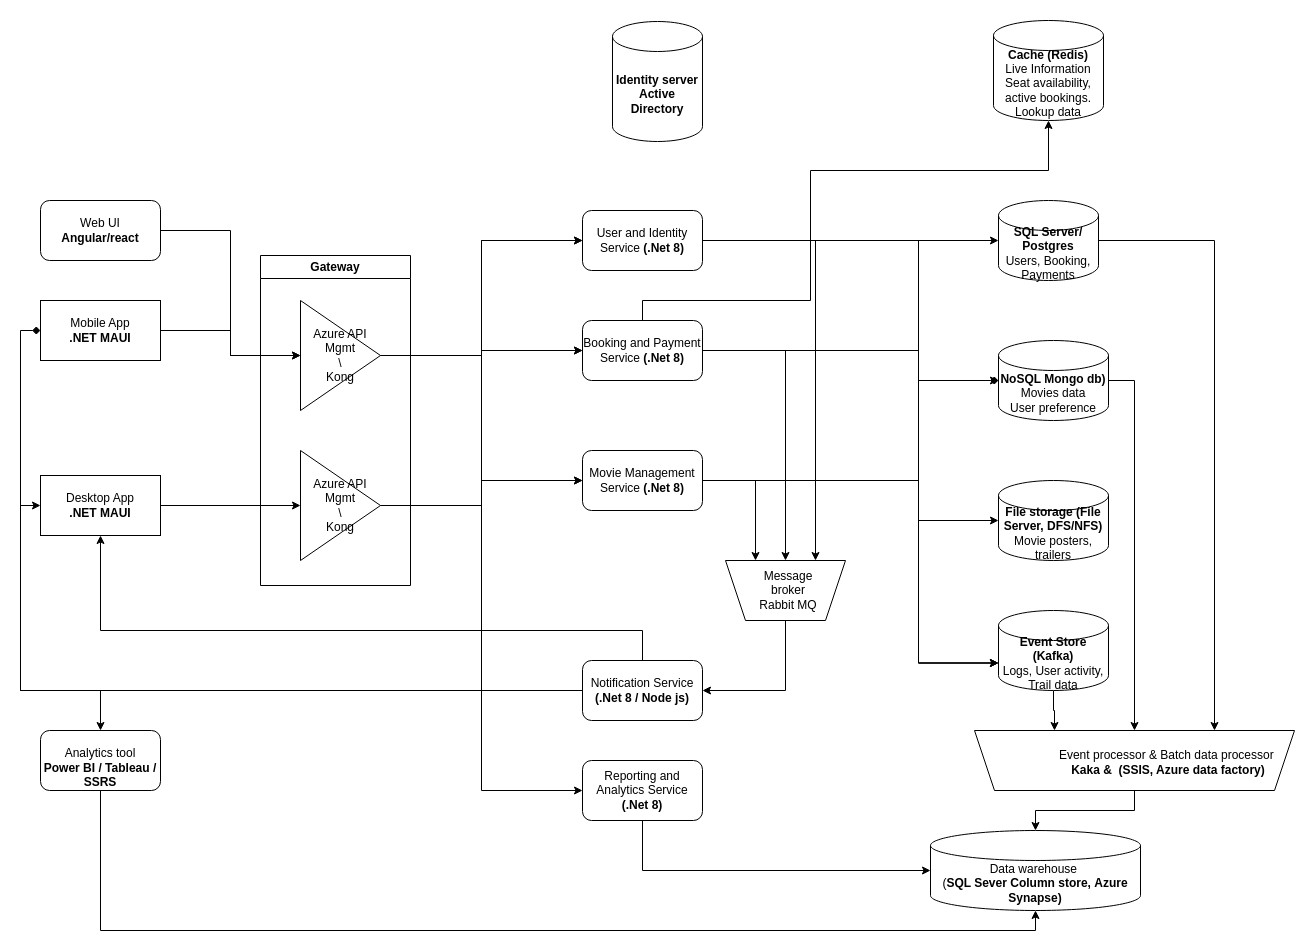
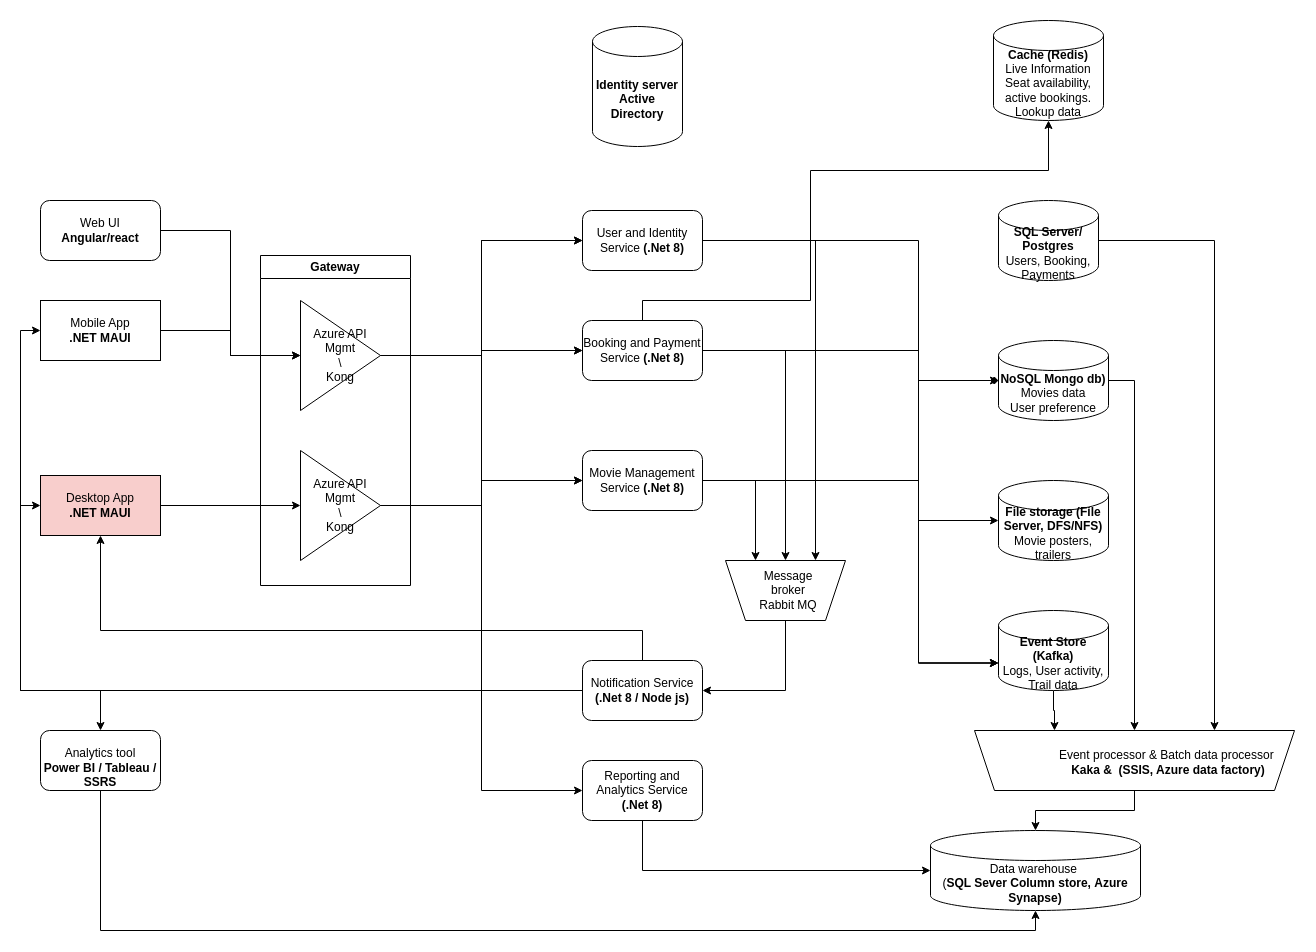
(658, 82) -> (638, 87)
(956, 241) -> none
(32, 331) -> (32, 331)
(101, 506) -> (101, 506)
